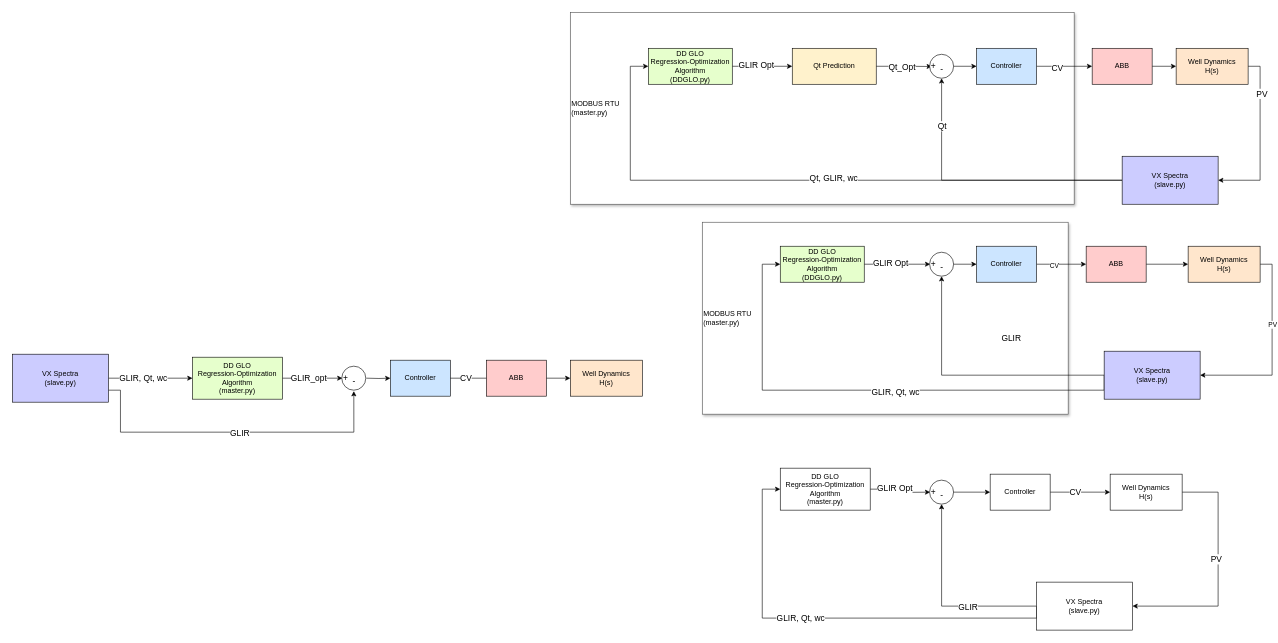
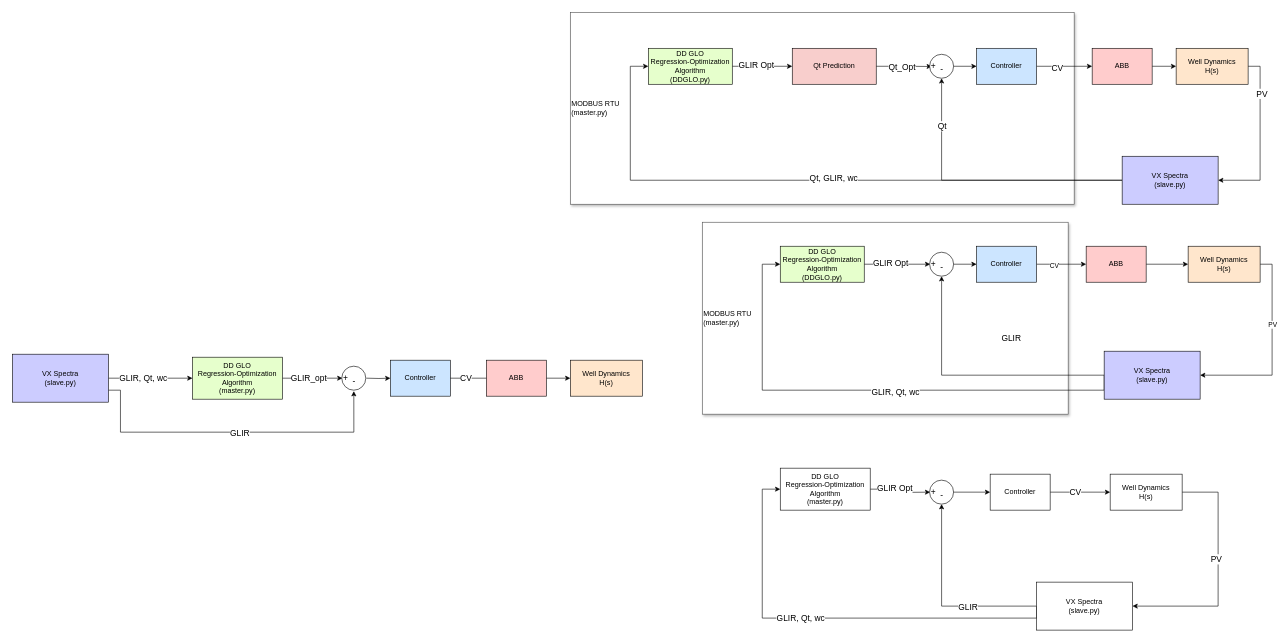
(834, 66) -> (834, 66)
